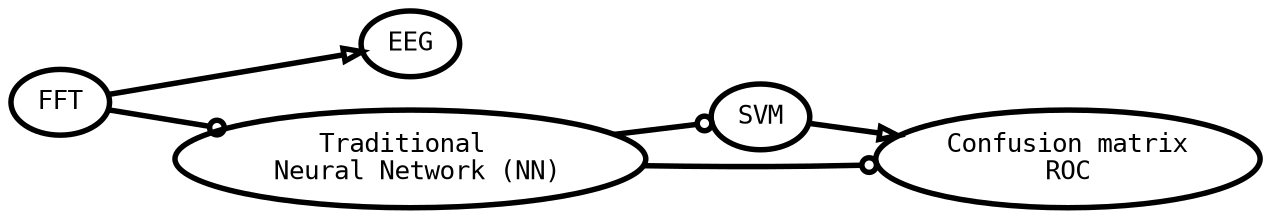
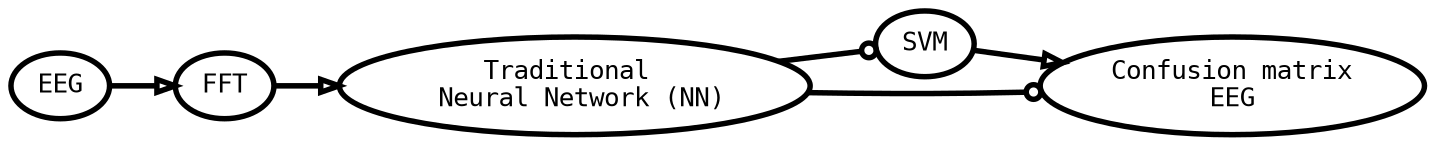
(226, 75) -> (134, 86)
(159, 118) -> (297, 86)
(1068, 159) -> (1232, 86)
